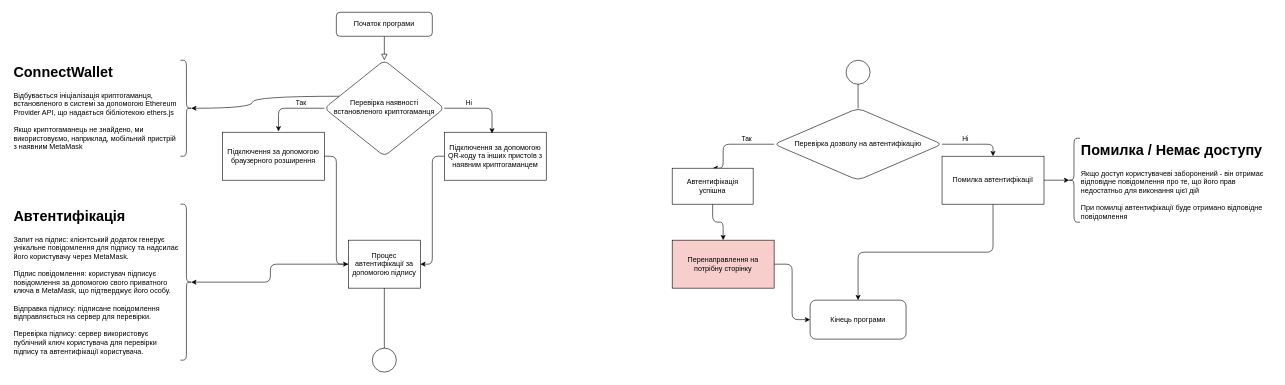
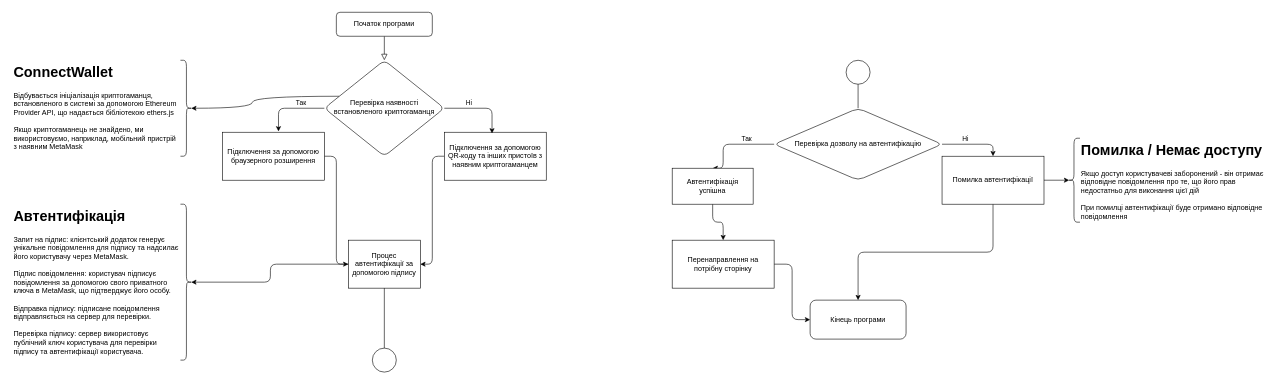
(723, 264) -> (723, 264)
